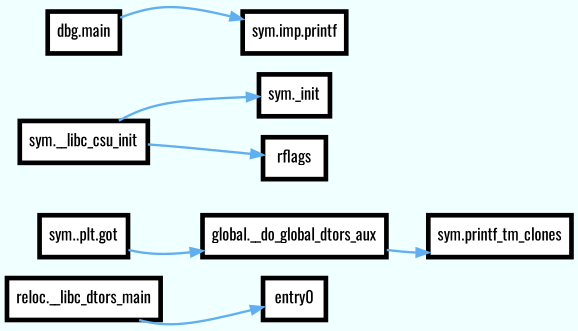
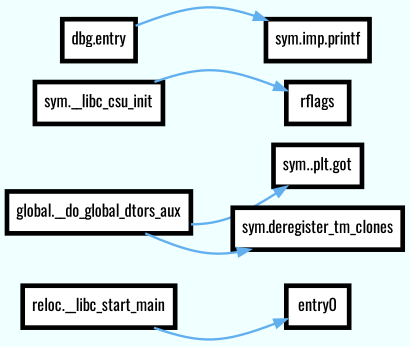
(84, 32) -> (99, 40)
(294, 95) -> none
(500, 236) -> (318, 229)
(159, 254) -> (236, 215)
(84, 299) -> (99, 307)
